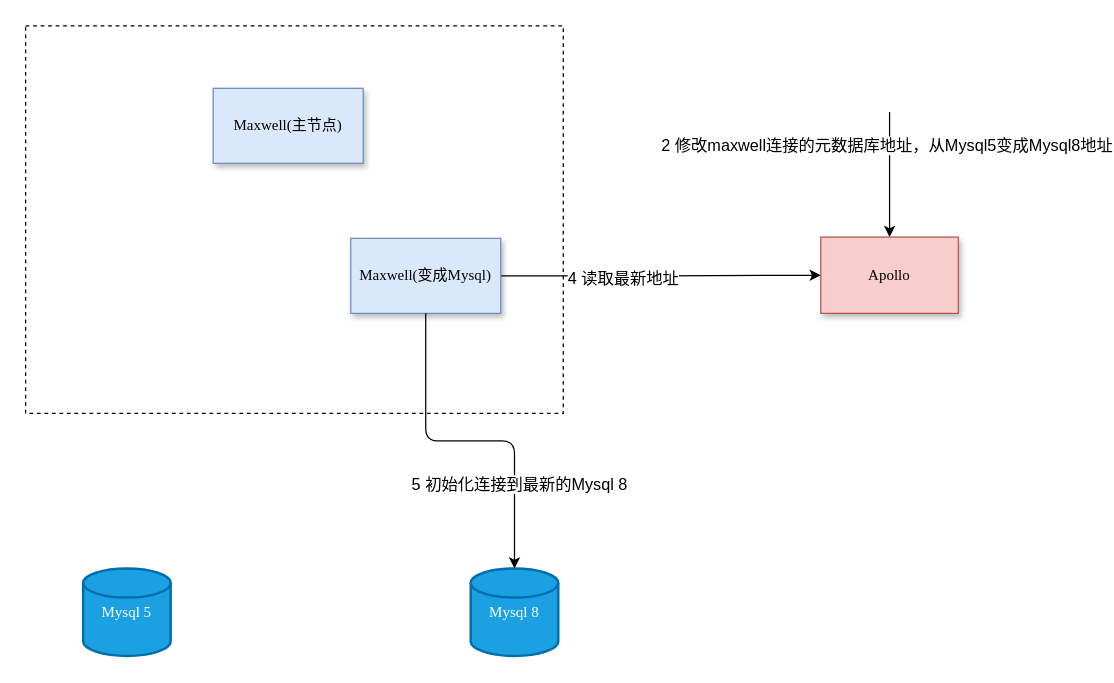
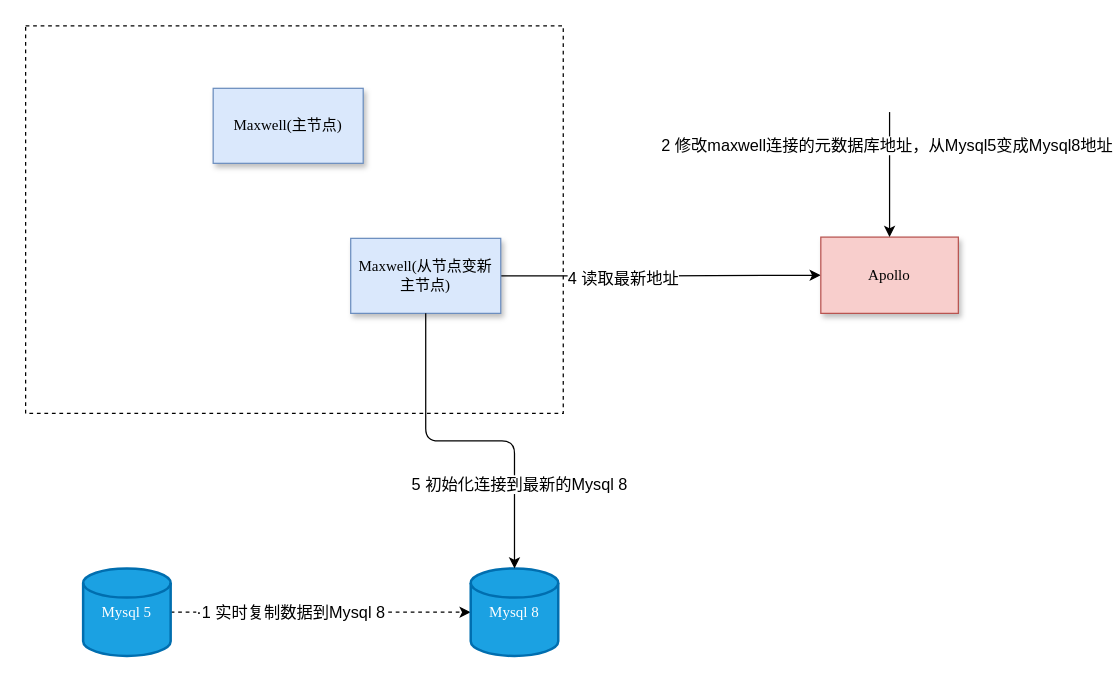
(426, 276) -> (426, 276)
none -> (317, 612)
